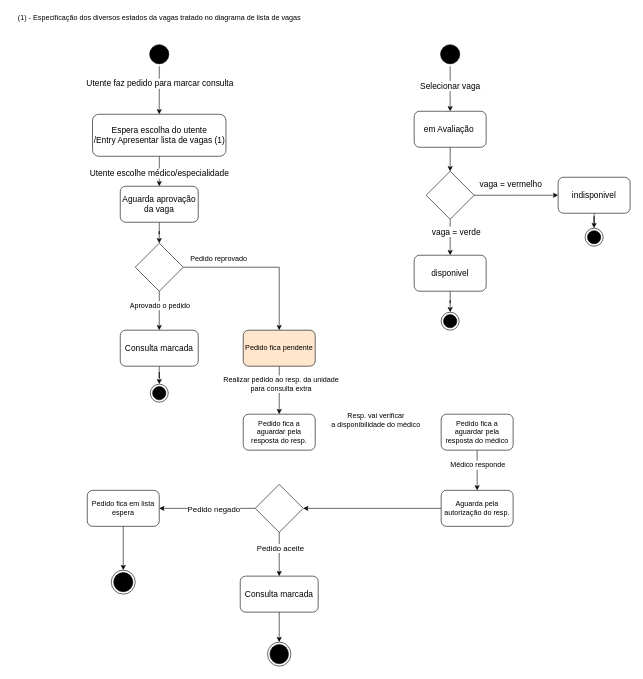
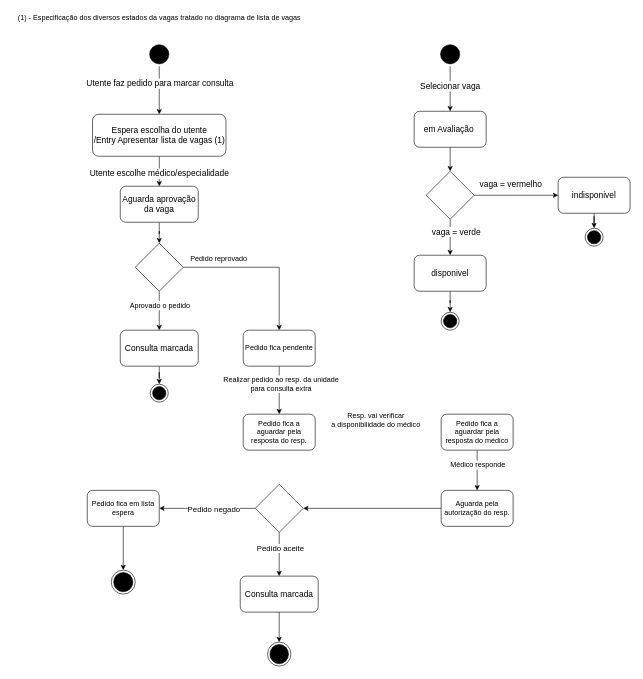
(279, 348) -> (279, 348)
